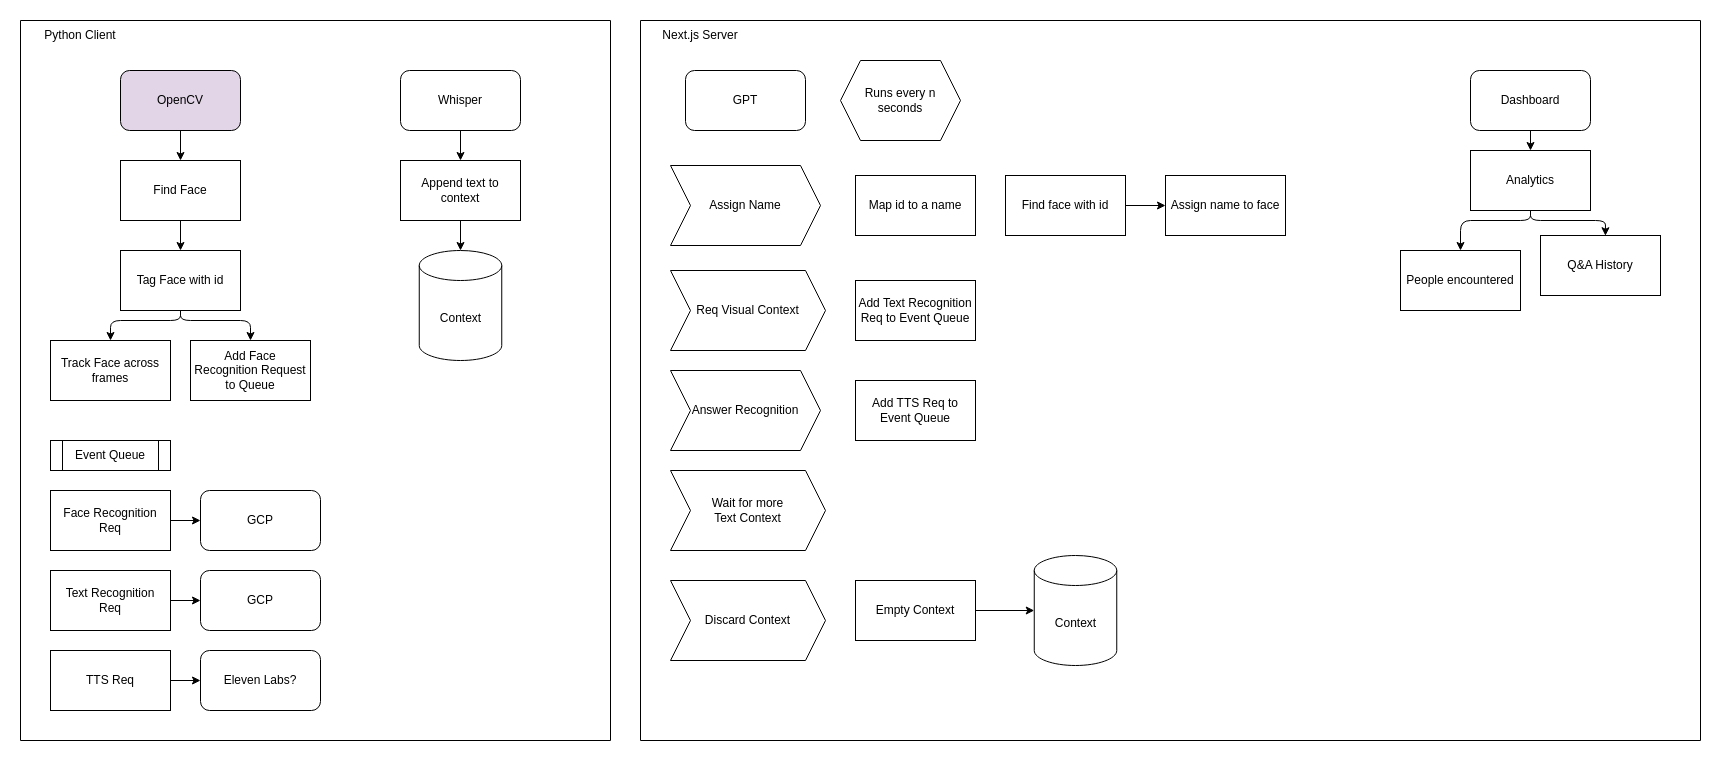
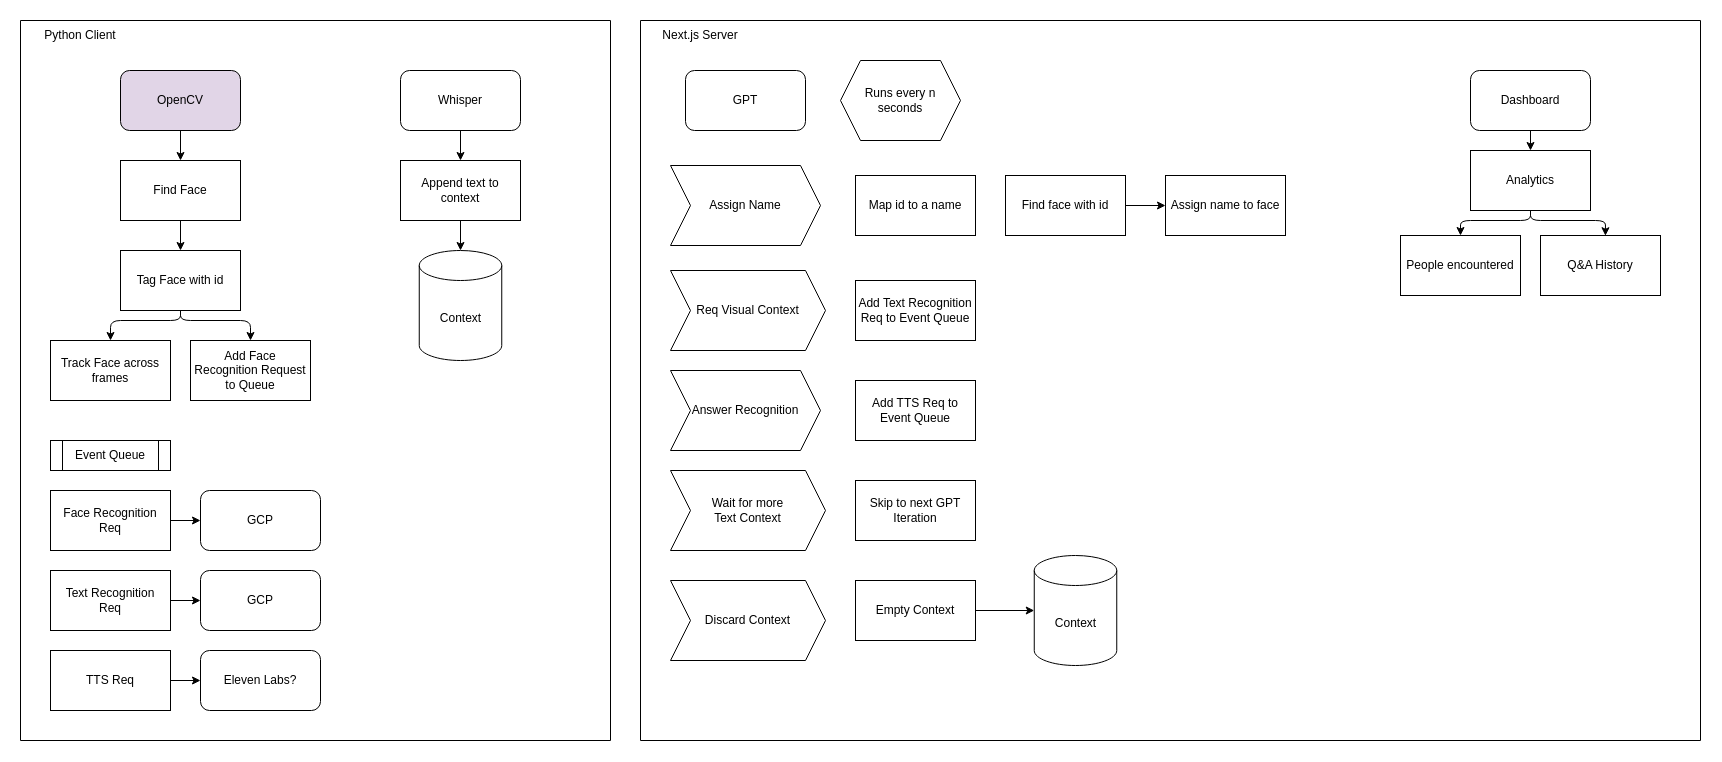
(1461, 281) -> (1461, 266)
none -> (916, 511)
